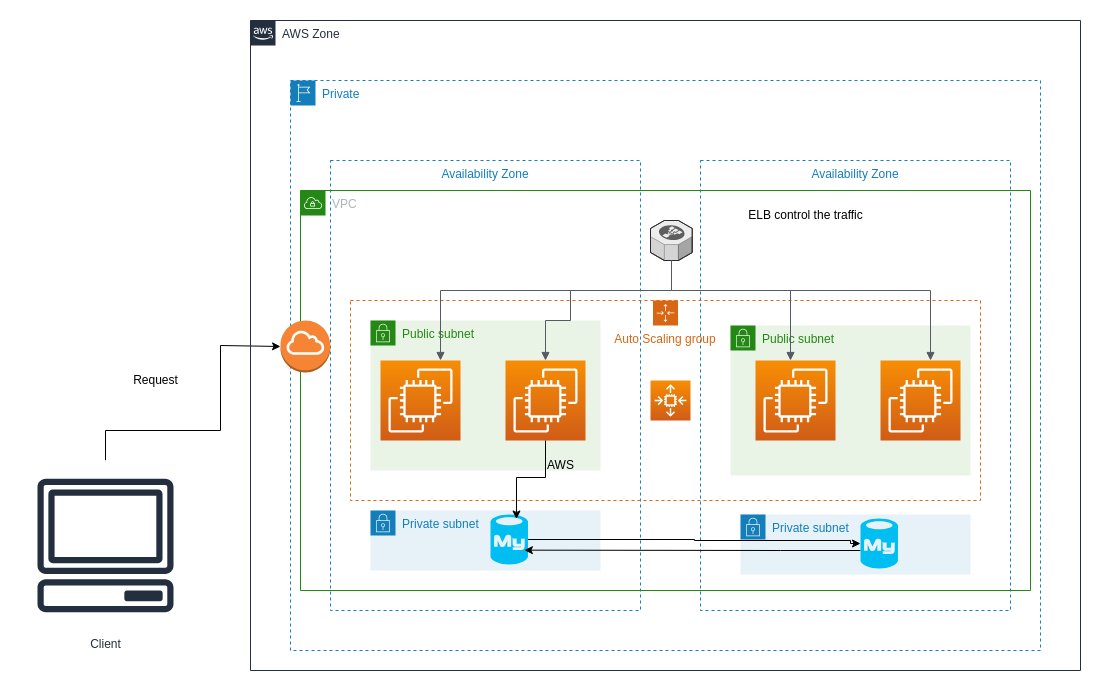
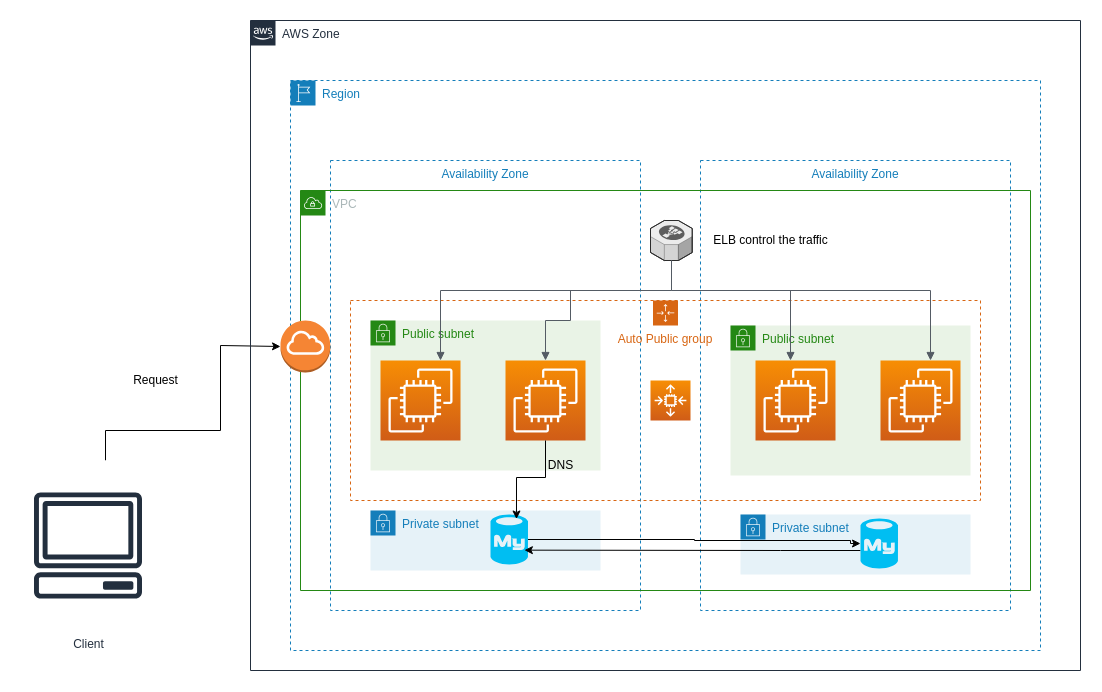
(344, 95) -> (341, 95)
(806, 216) -> (771, 241)
(666, 340) -> (666, 340)
(561, 466) -> (561, 466)
(106, 546) -> (88, 546)
